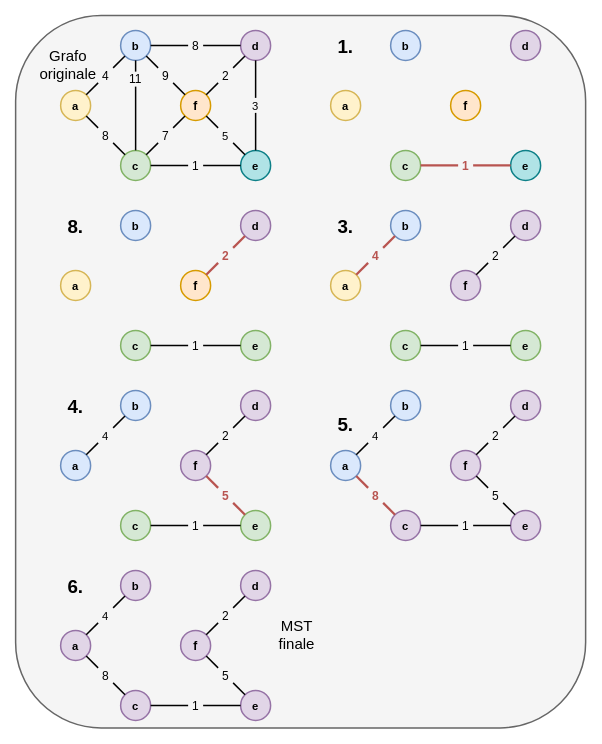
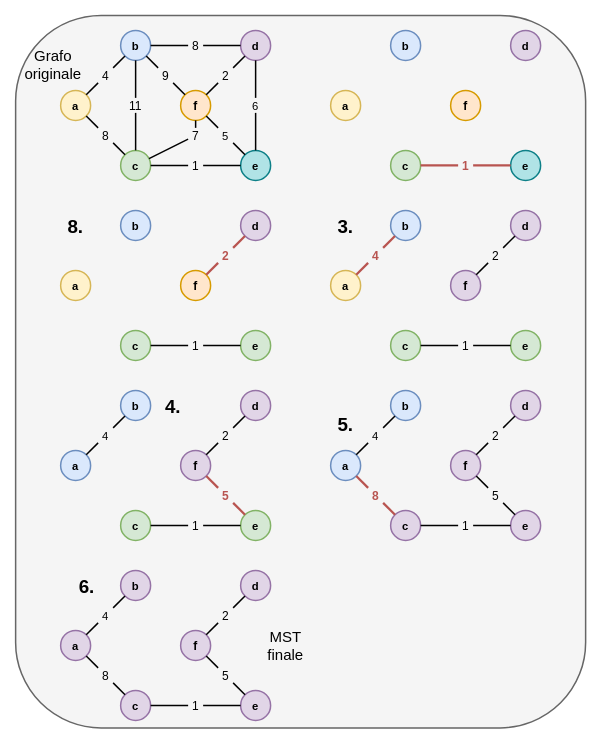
(345, 45) -> none
(68, 64) -> (53, 64)
(135, 79) -> (135, 105)
(255, 105) -> (255, 105)
(165, 135) -> (195, 135)
(75, 405) -> (173, 405)
(75, 585) -> (87, 585)
(297, 634) -> (285, 645)
